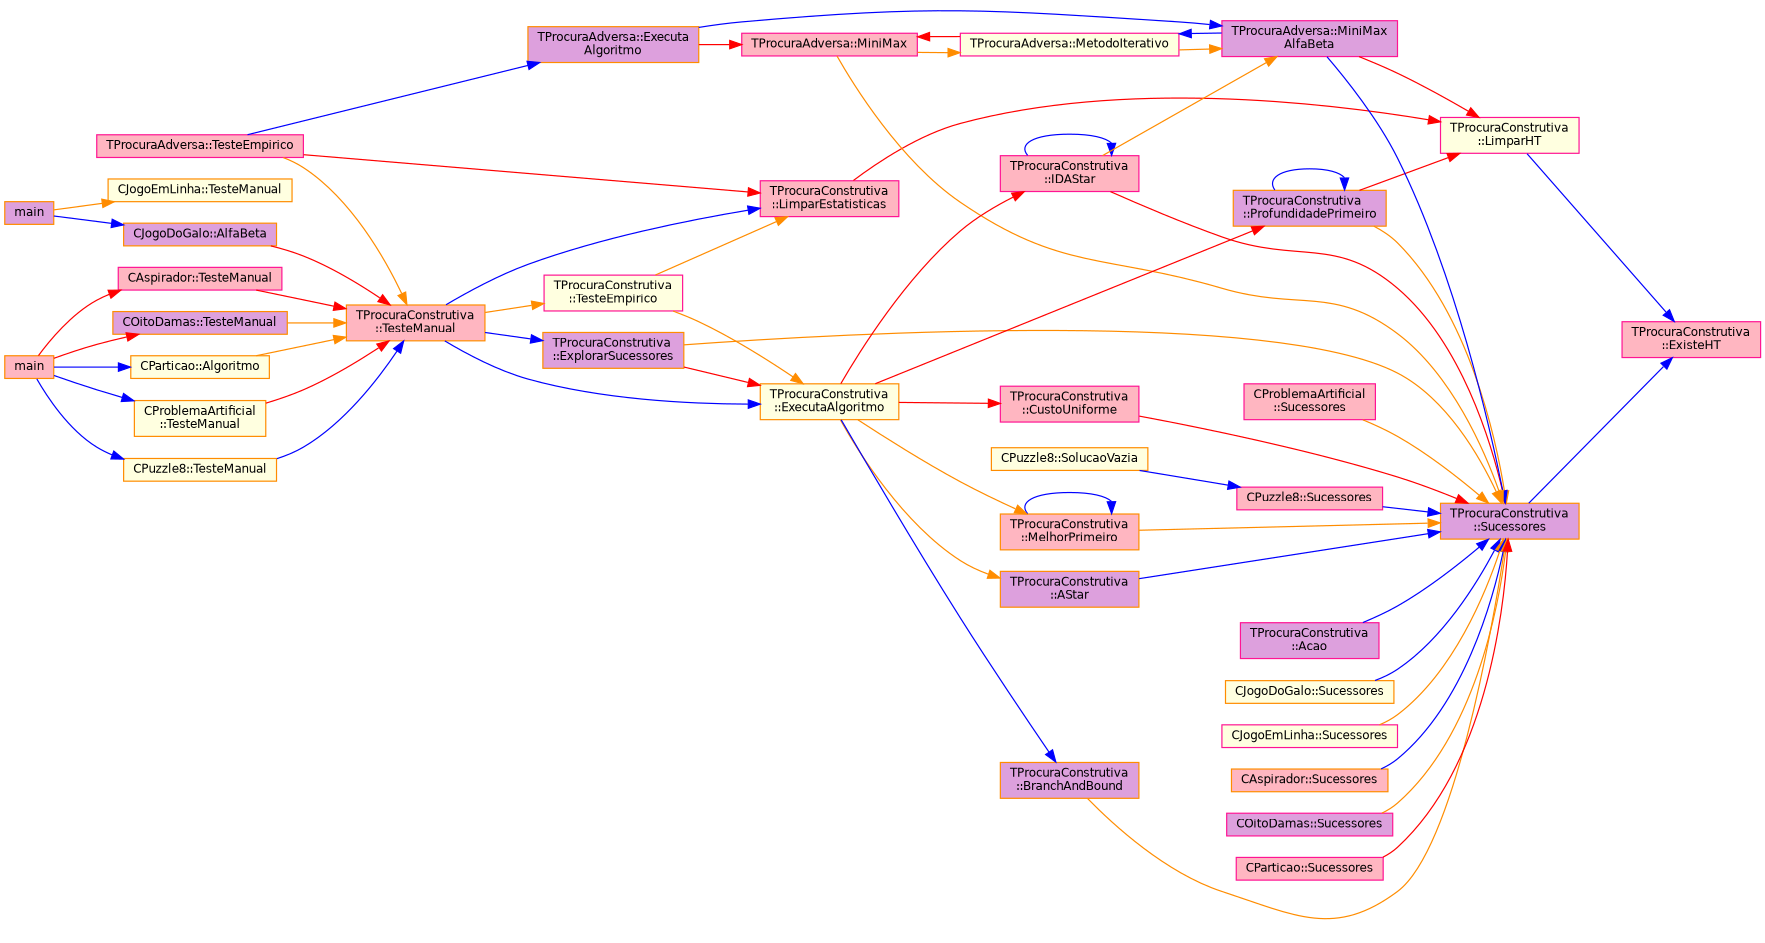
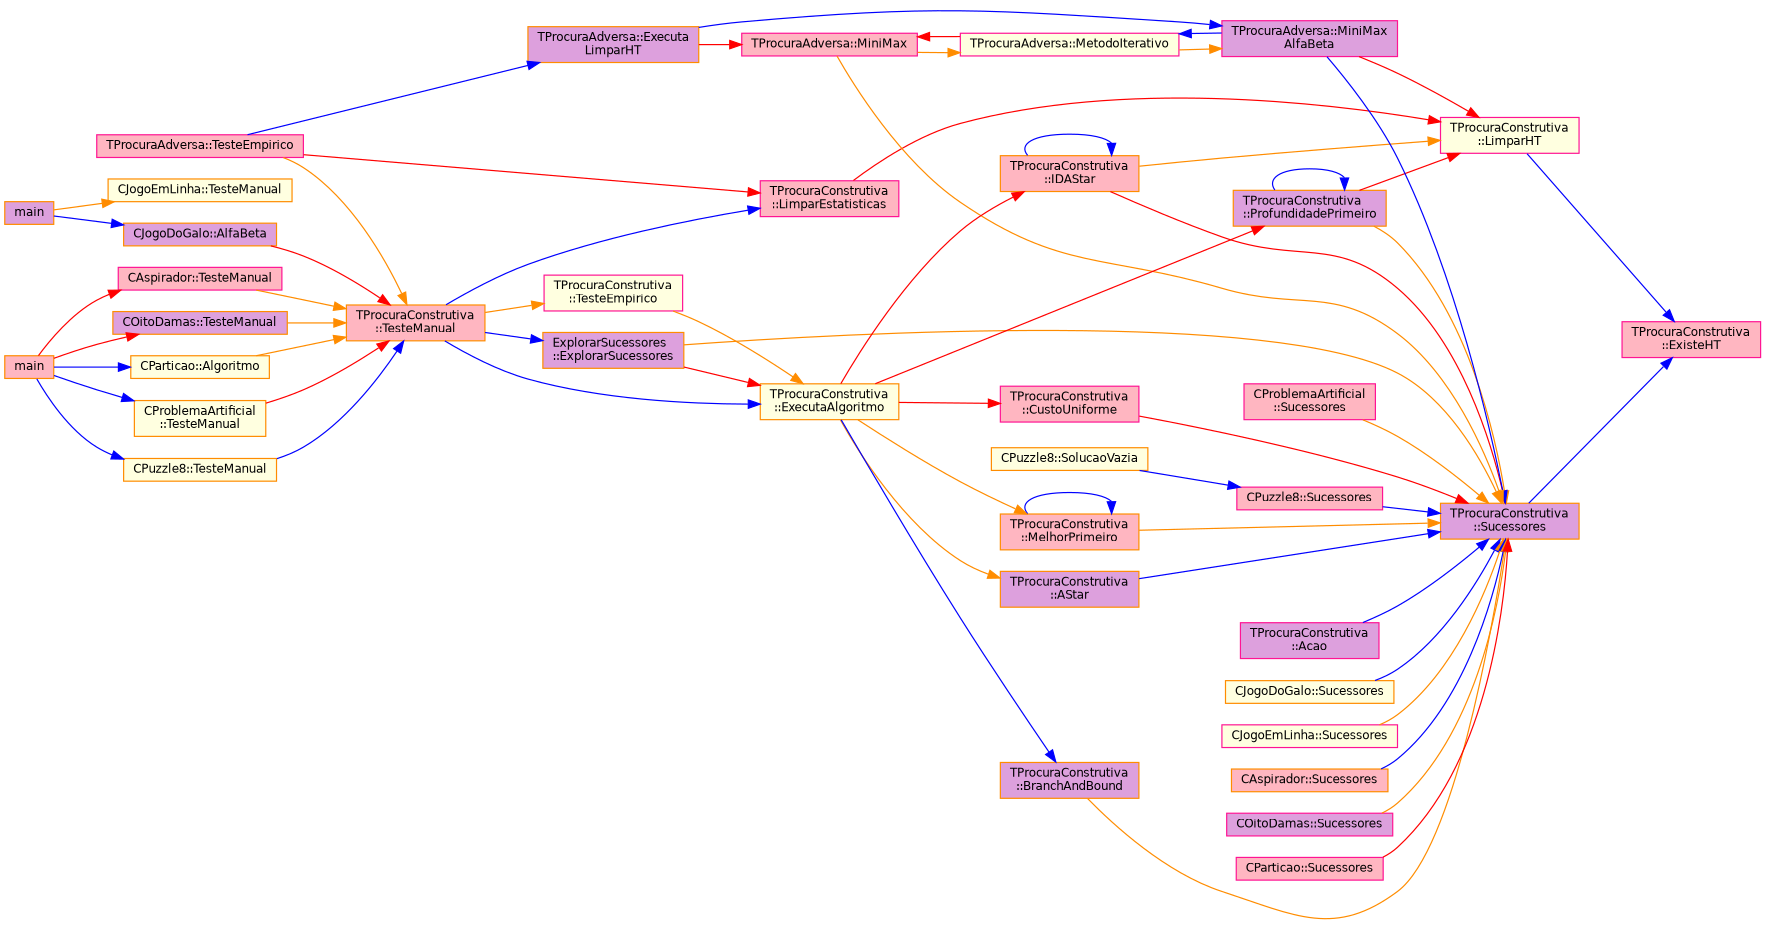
(613, 45) -> (613, 45)
(1184, 109) -> (1284, 153)
(1070, 174) -> (1070, 174)
(716, 248) -> none
(295, 298) -> (295, 298)
(613, 350) -> (613, 350)
